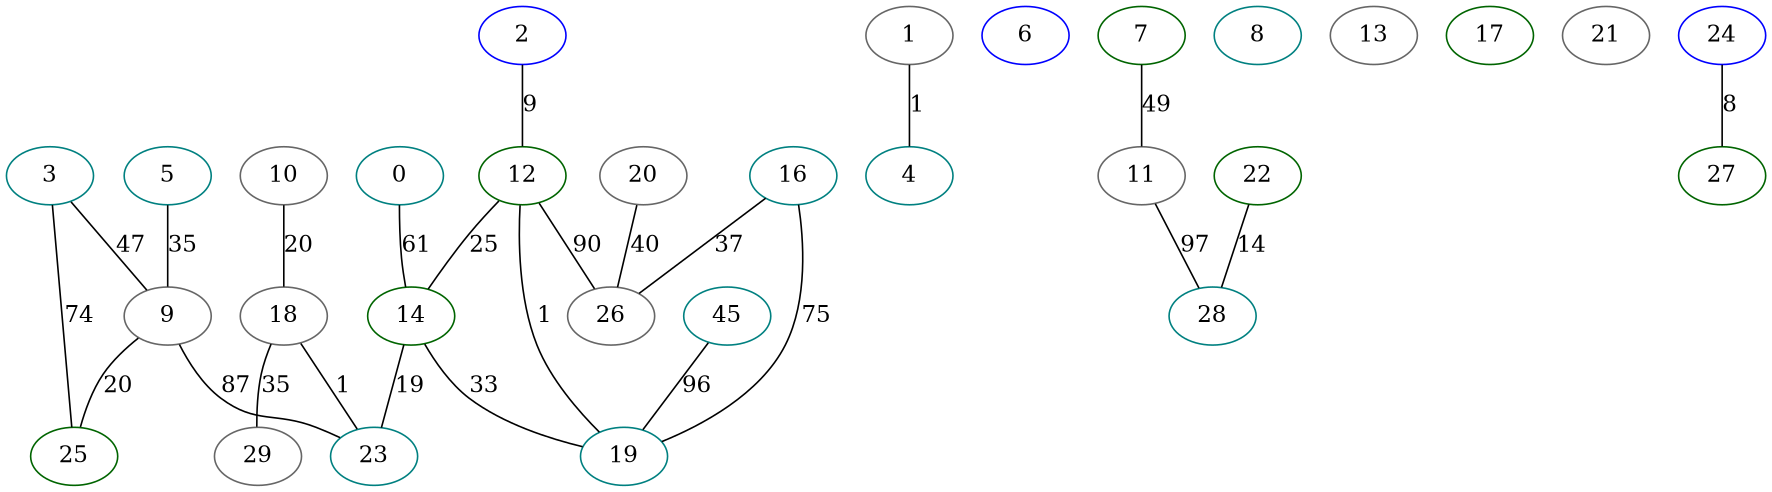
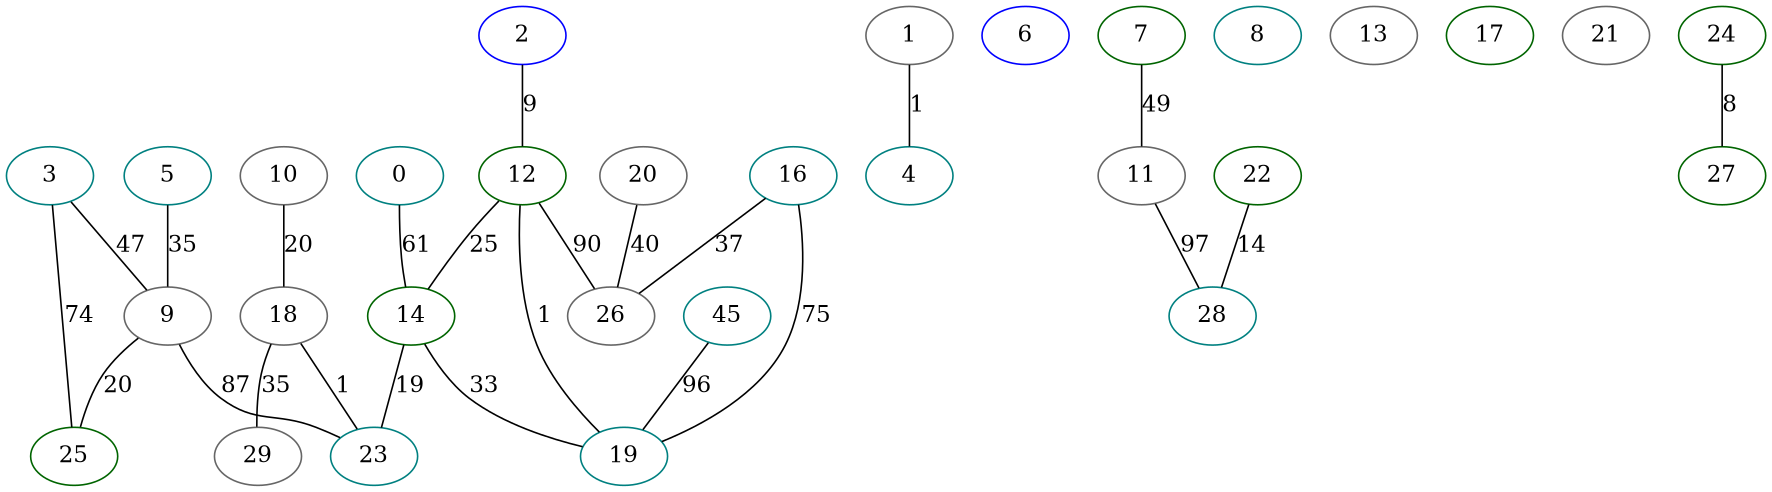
(1722, 35) -> (1722, 35)
